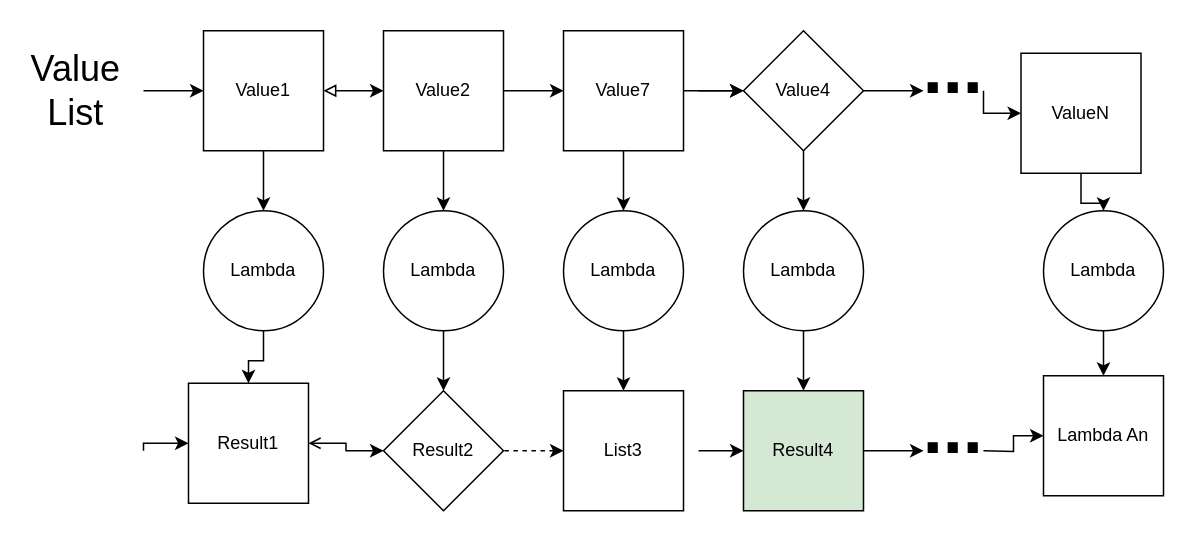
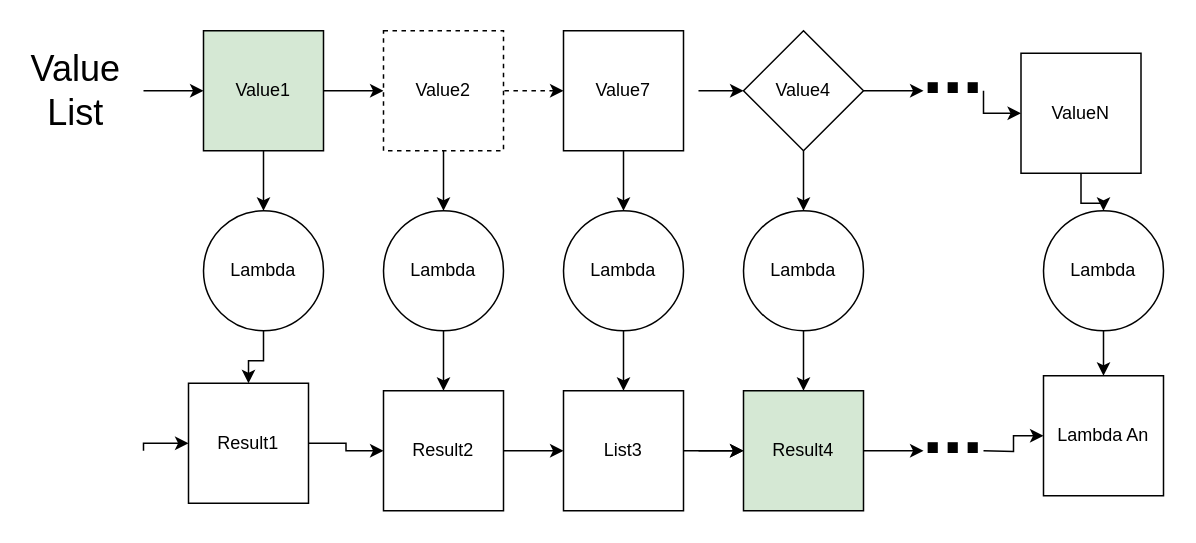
(263, 91) -> (263, 91)
(336, 91) -> (331, 91)
(443, 91) -> (443, 91)
(526, 91) -> (526, 91)
(690, 91) -> none
(315, 443) -> (314, 443)
(443, 451) -> (443, 451)
(526, 451) -> (526, 451)
none -> (690, 451)
